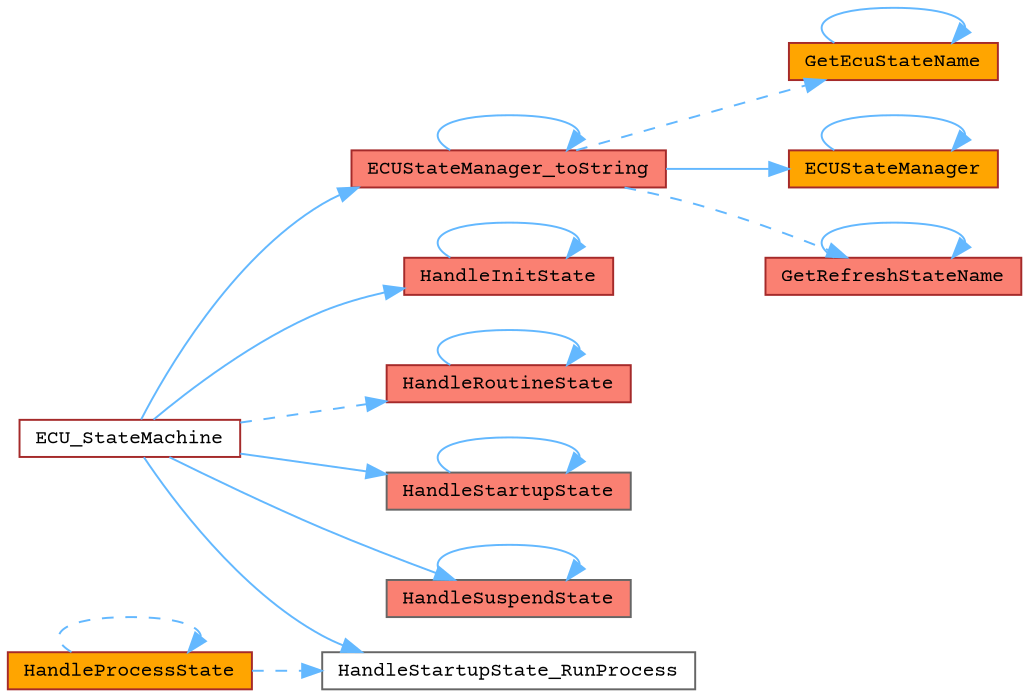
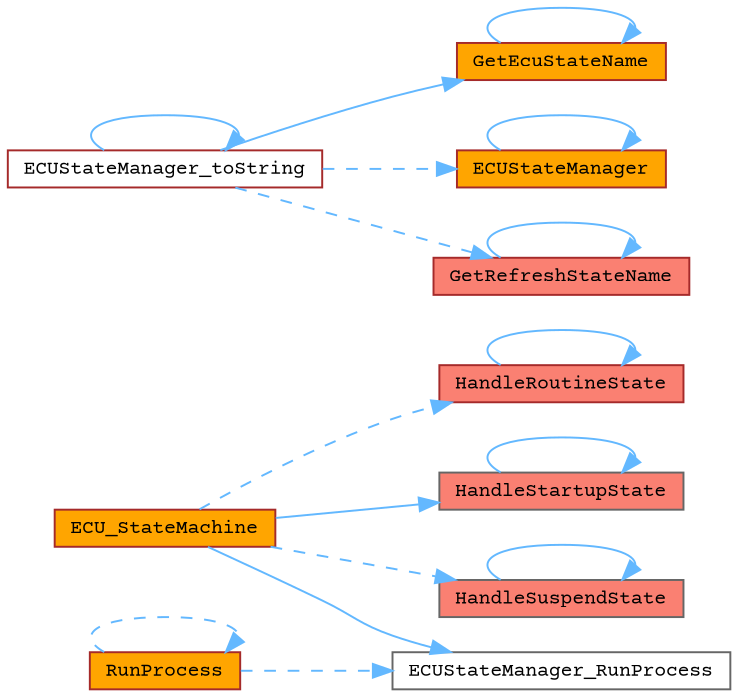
(691, 118) -> (331, 114)
(509, 169) -> (165, 169)
(717, 169) -> (380, 169)
(509, 276) -> none
(224, 292) -> none
(130, 438) -> (165, 528)
(301, 519) -> (353, 562)
(130, 671) -> (165, 671)
(509, 671) -> (561, 671)
